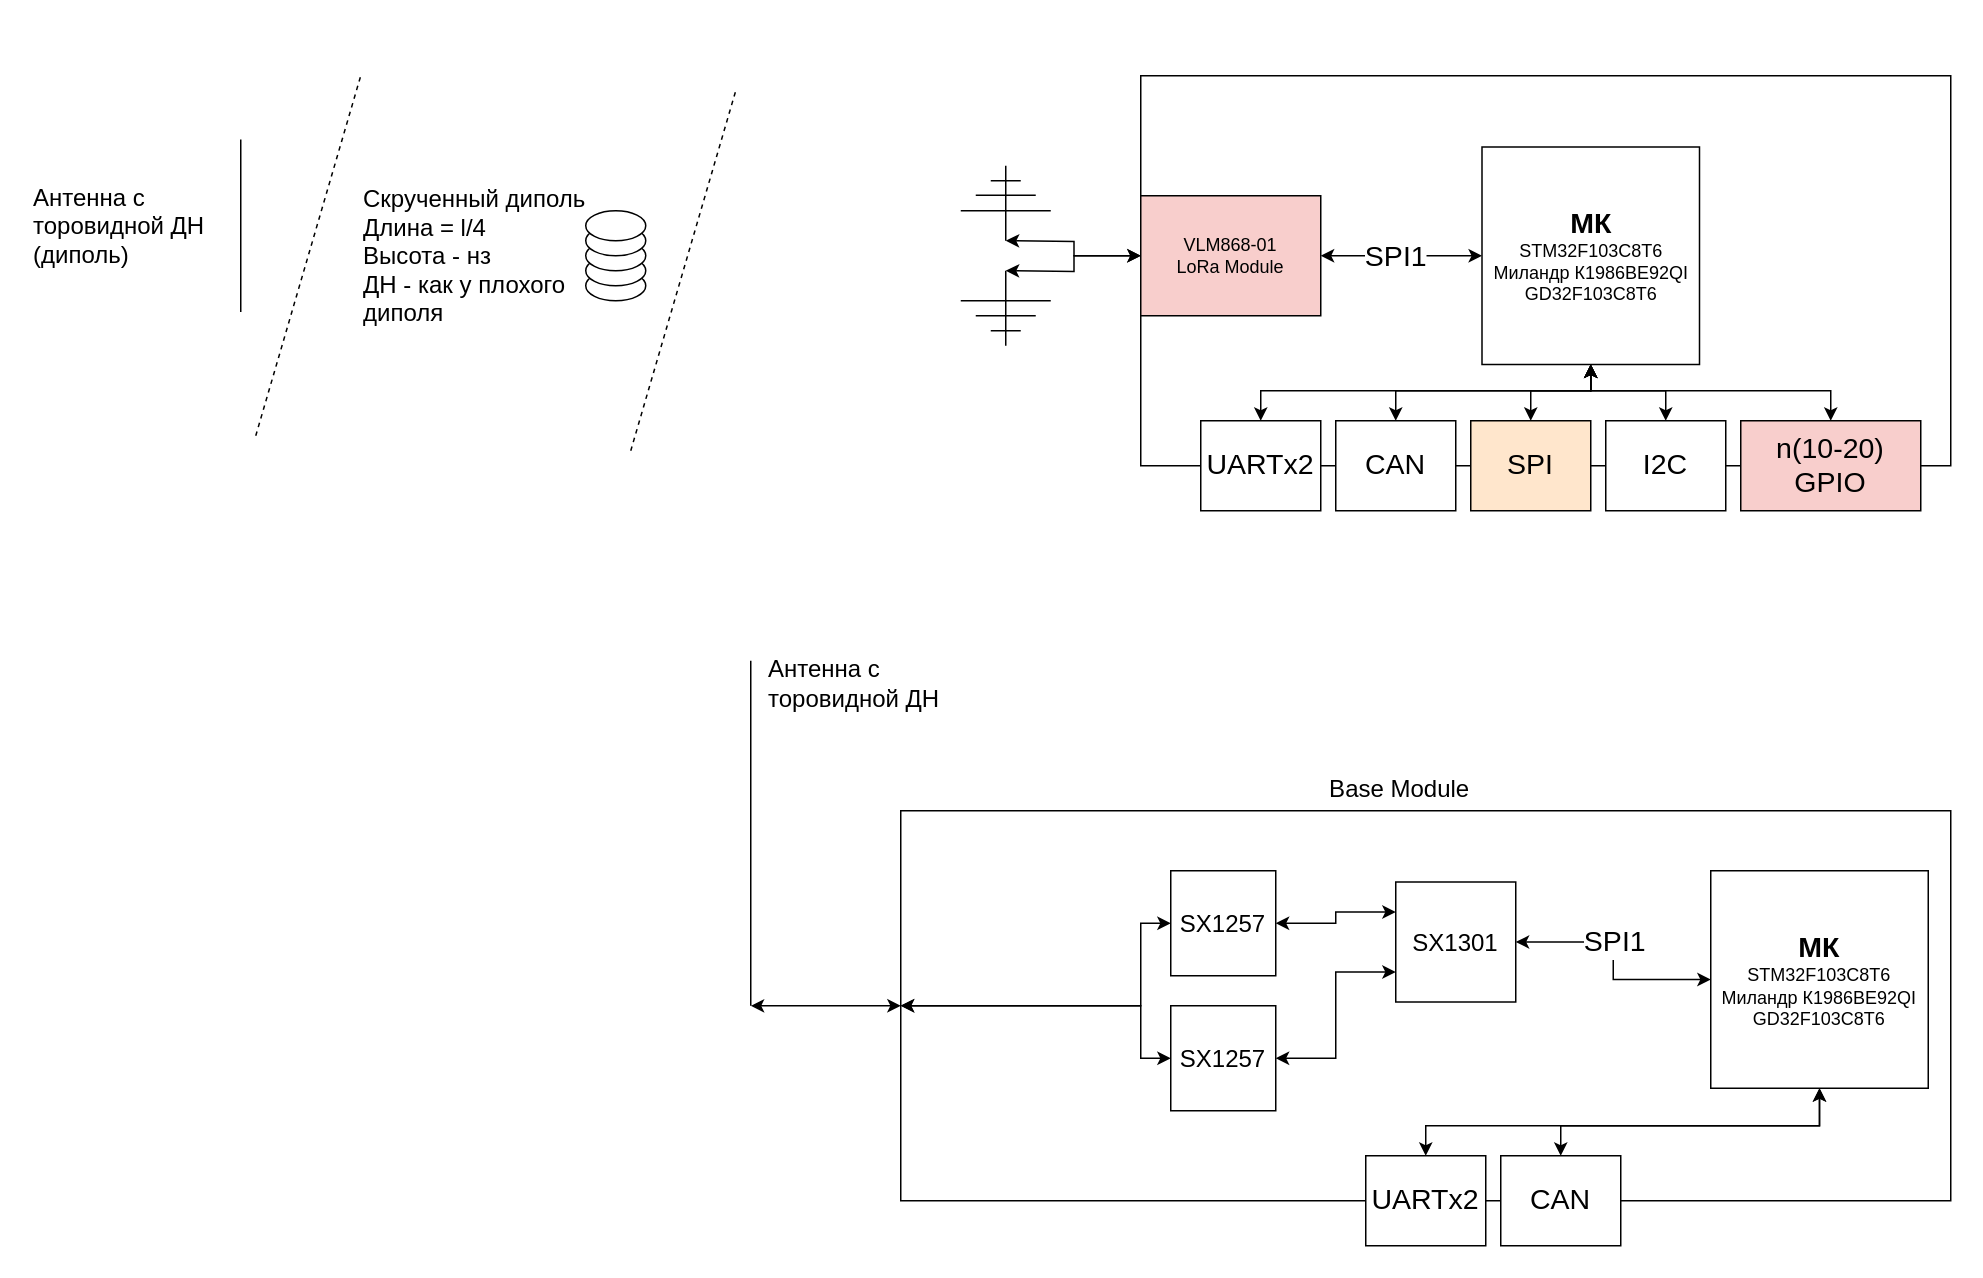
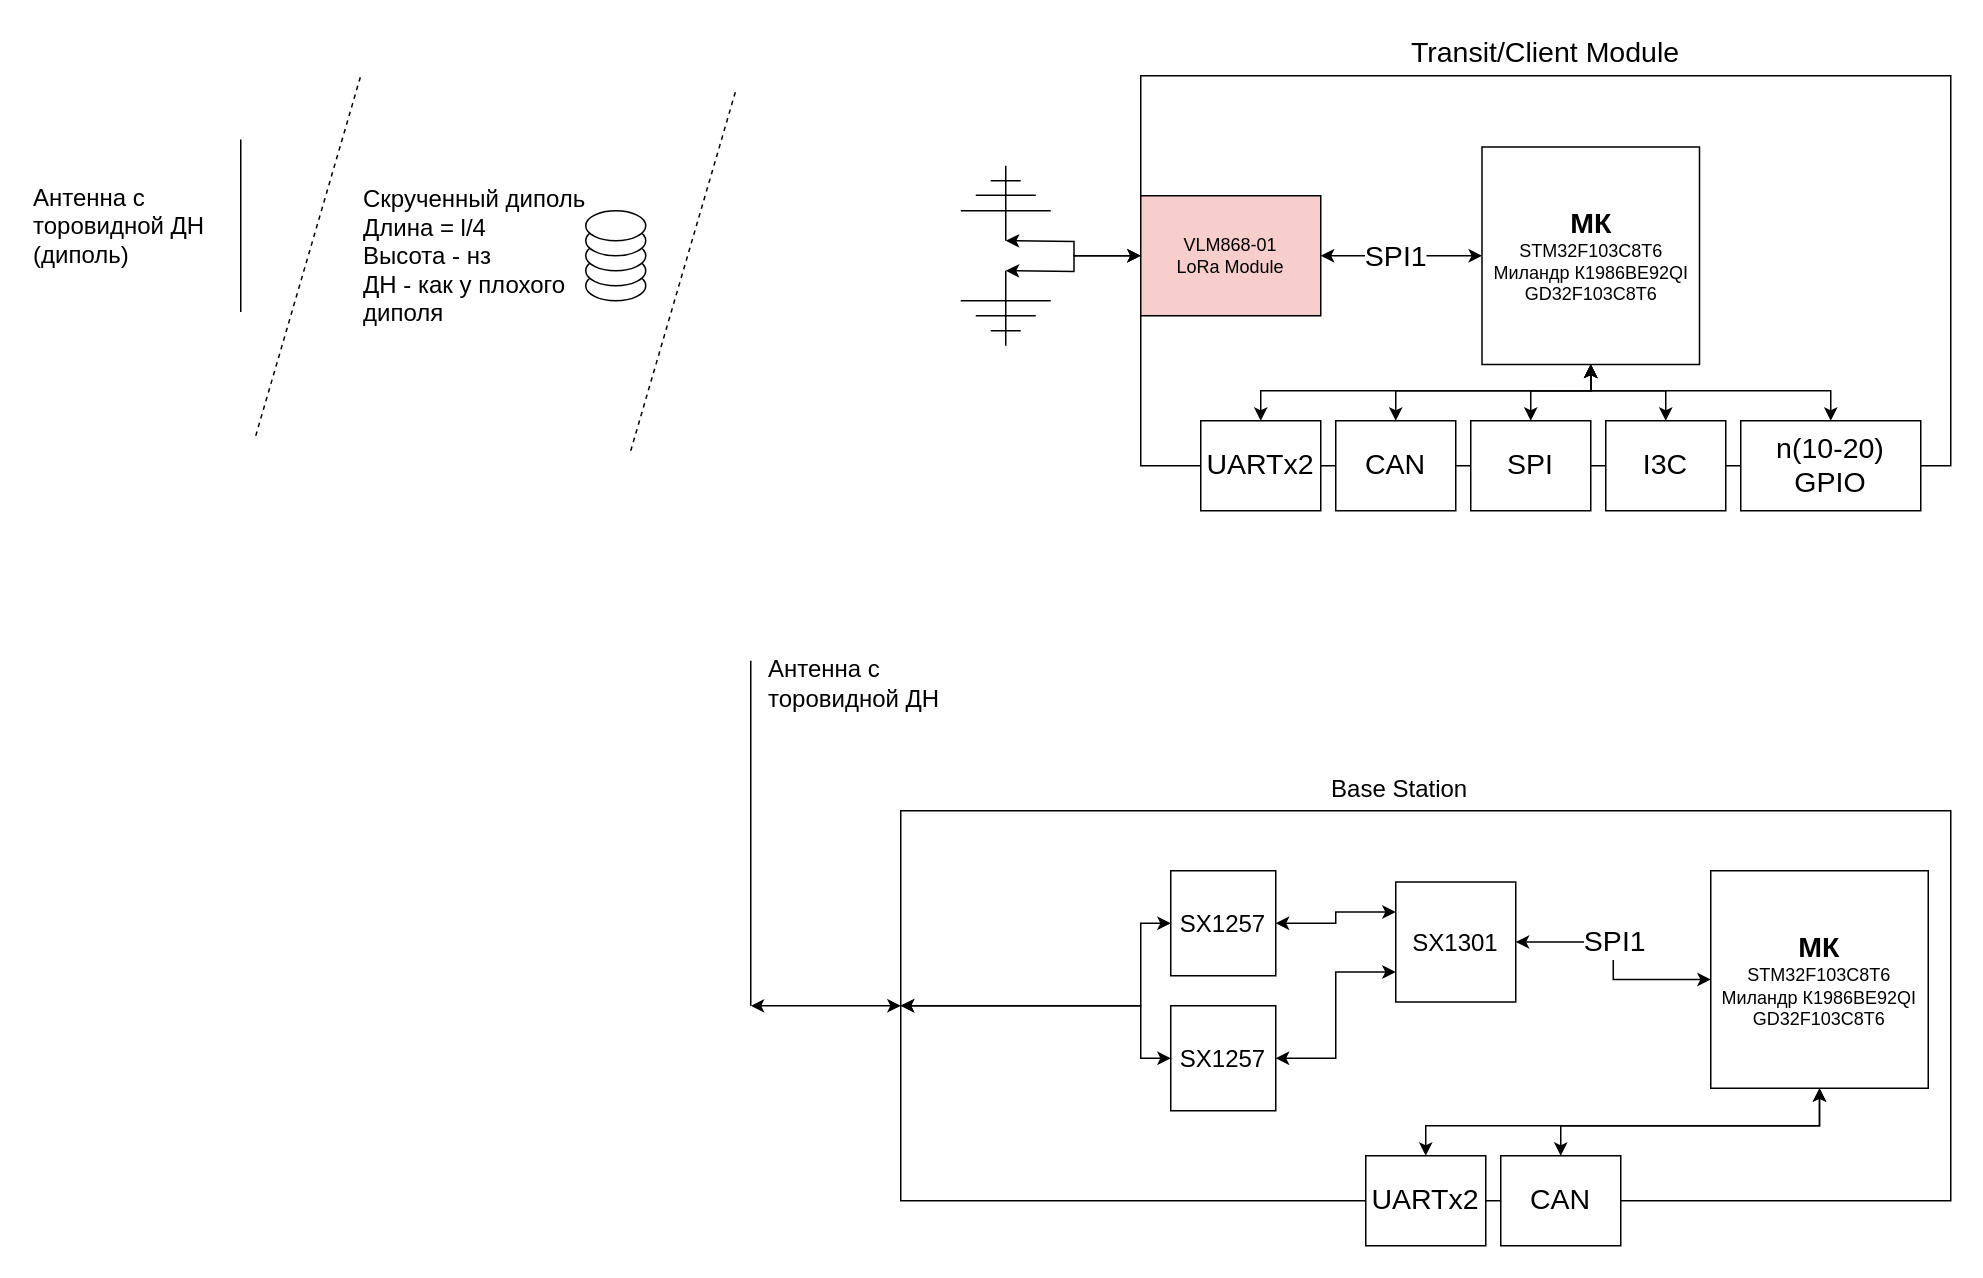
none -> (1546, 53)
(1531, 466) -> (1531, 466)
(1666, 466) -> (1666, 466)
(1831, 466) -> (1831, 466)
(1403, 788) -> (1403, 788)
